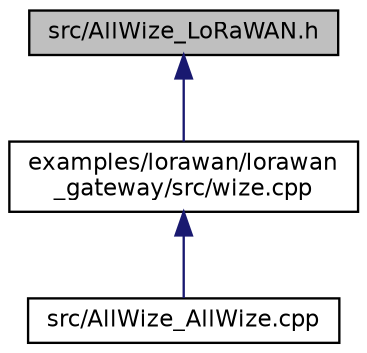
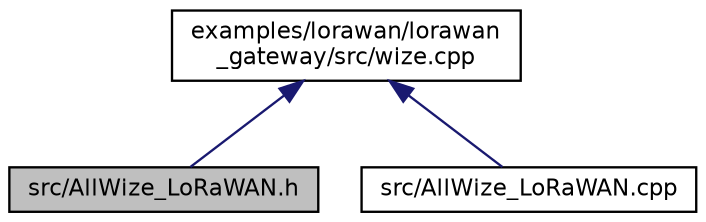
(184, 110) -> (237, 131)
(184, 321) -> (529, 190)
